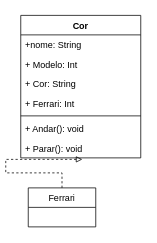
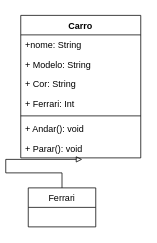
(80, 26) -> (80, 26)
(53, 65) -> (59, 65)
(6, 166) -> (6, 166)
